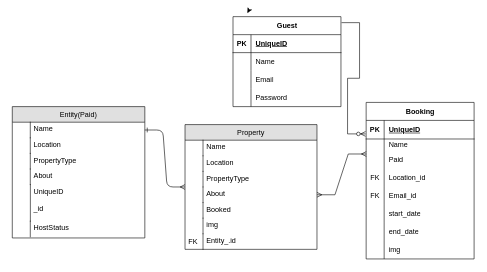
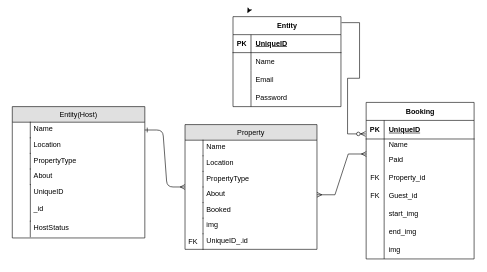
(287, 26) -> (287, 26)
(78, 115) -> (78, 115)
(409, 178) -> (410, 178)
(402, 196) -> (404, 196)
(409, 214) -> (406, 214)
(405, 232) -> (402, 232)
(224, 241) -> (228, 241)
